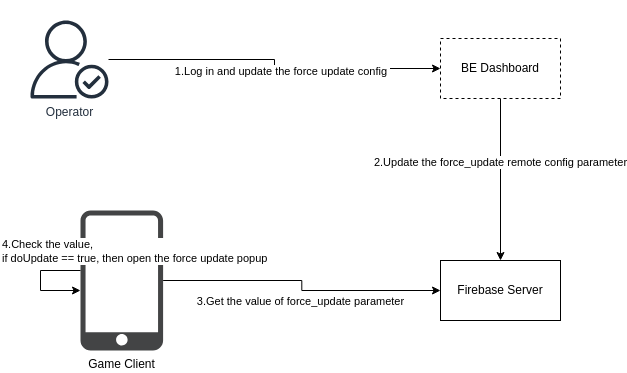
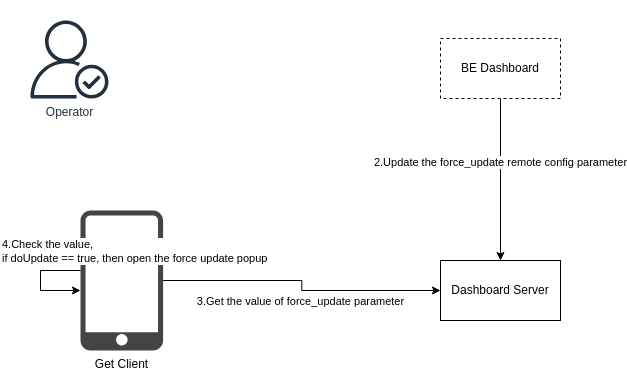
(275, 61) -> none
(501, 291) -> (501, 291)
(122, 365) -> (122, 365)
